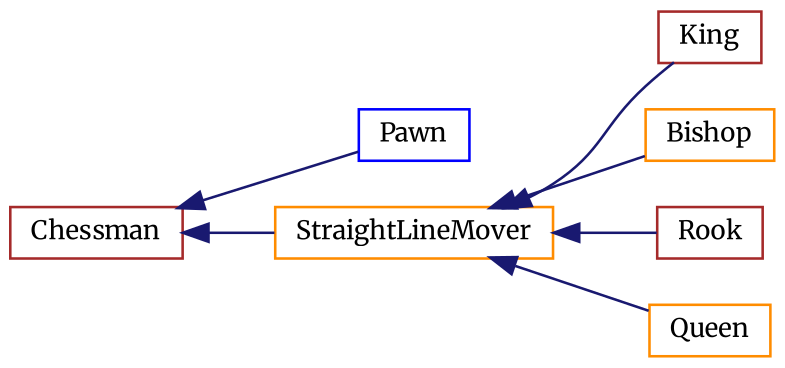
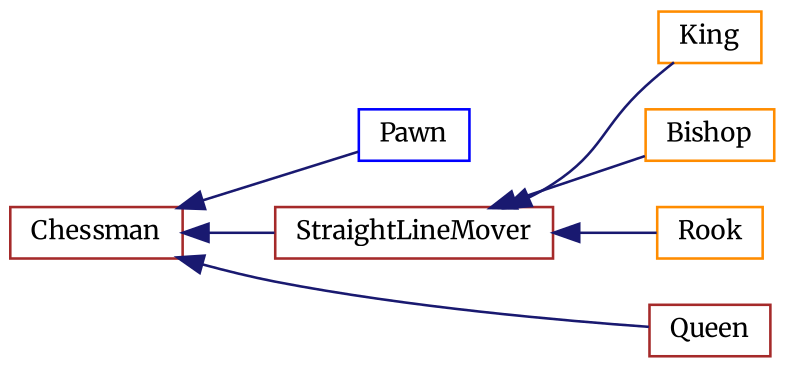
(710, 37) -> (710, 37)
(414, 233) -> (414, 233)
(710, 233) -> (710, 233)
(582, 288) -> (424, 305)
(710, 331) -> (710, 331)
